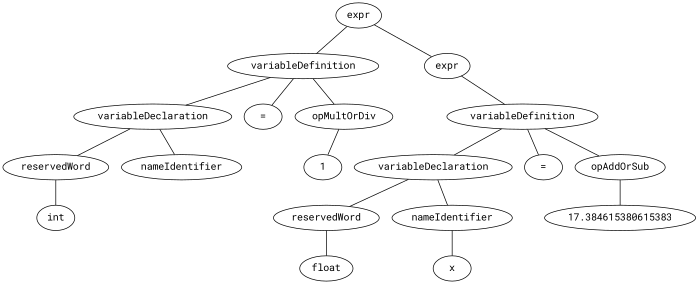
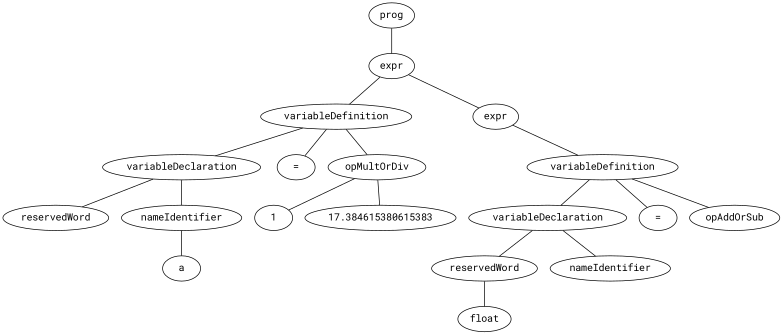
none -> (392, 15)
(620, 193) -> (379, 193)
(56, 218) -> none
none -> (182, 268)
(452, 268) -> none
